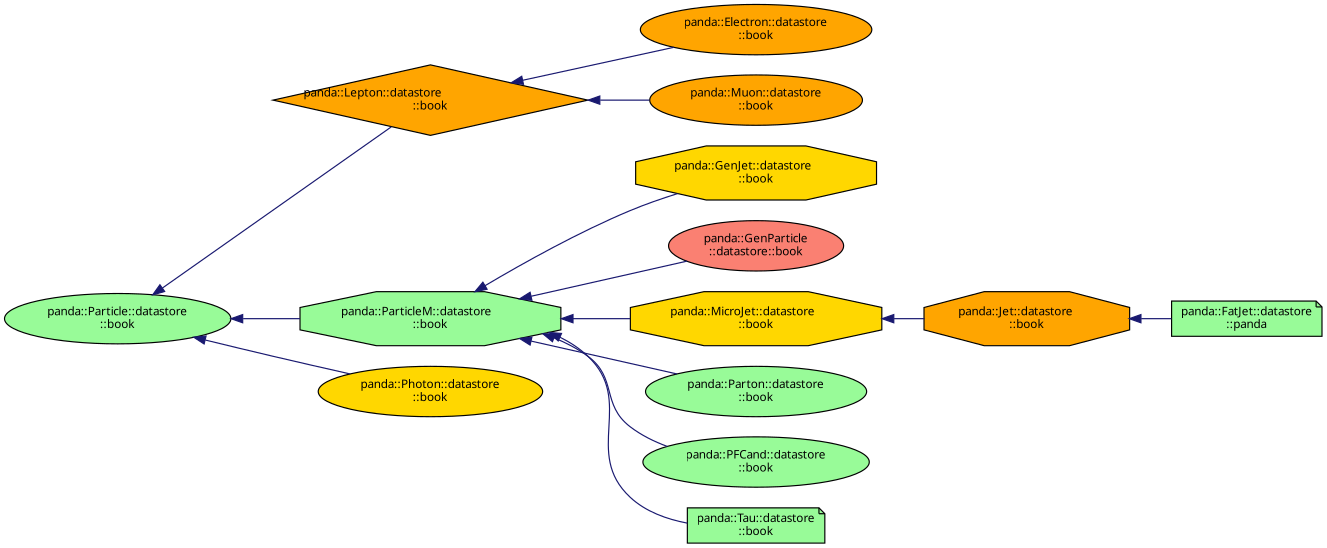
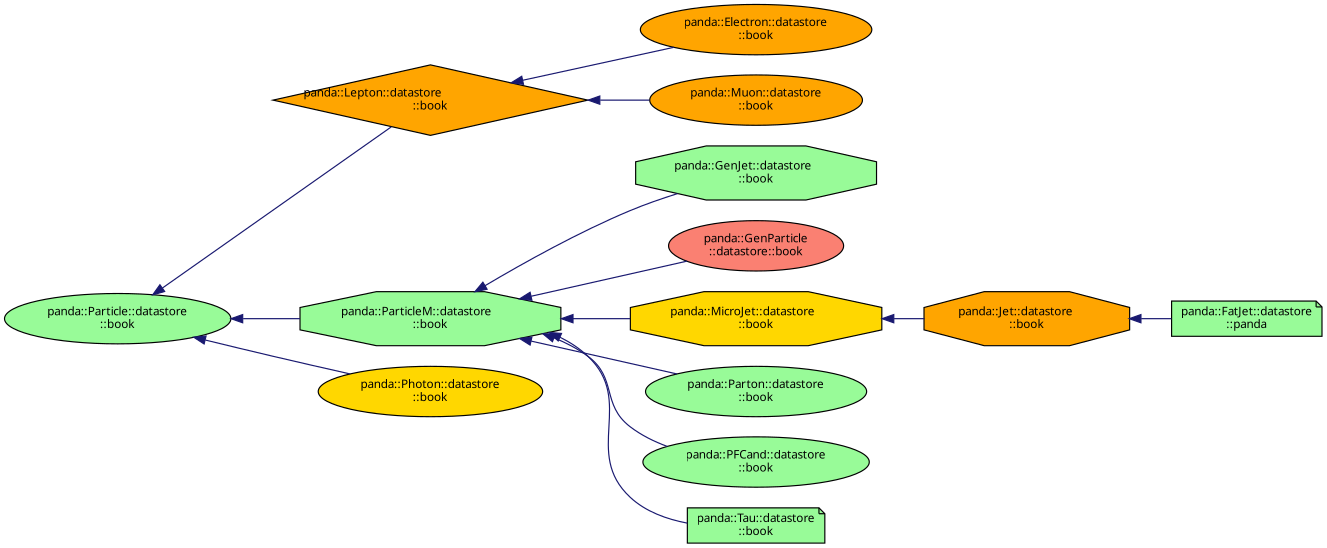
(756, 173) -> (756, 173)
